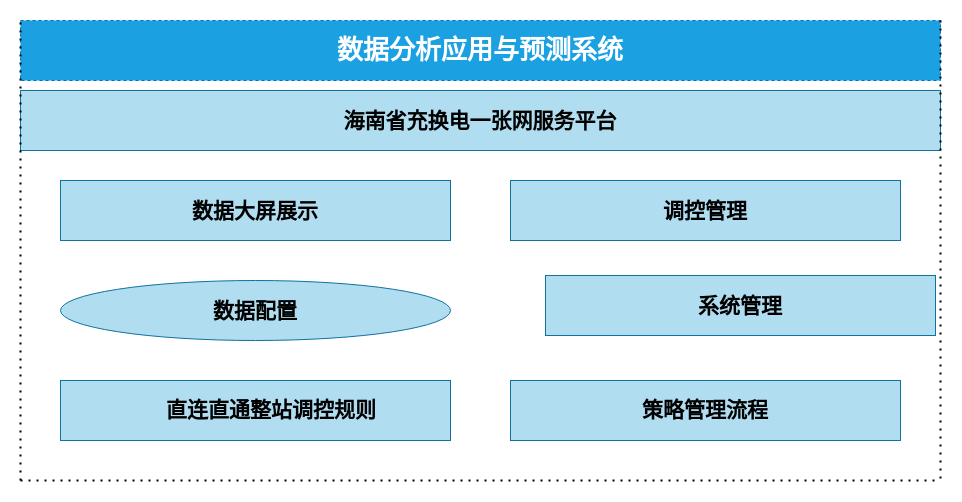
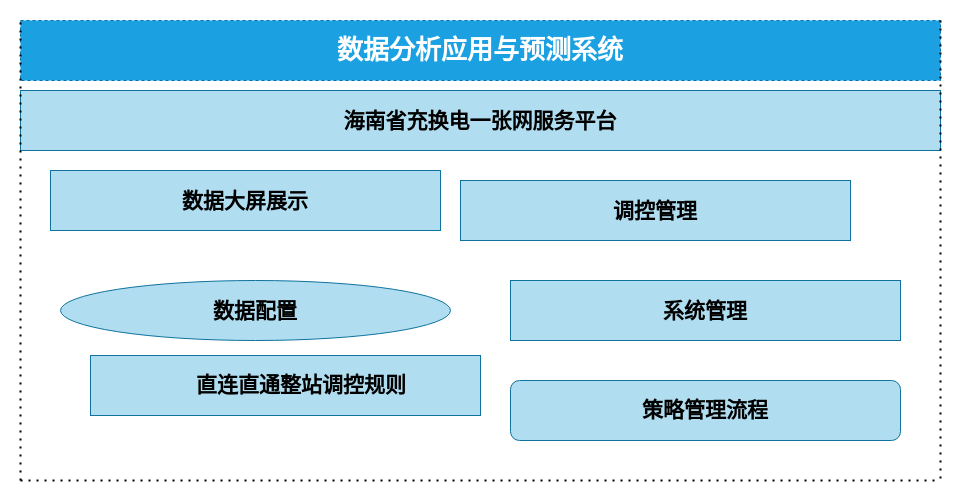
(256, 211) -> (246, 201)
(706, 211) -> (656, 211)
(741, 306) -> (706, 311)
(256, 411) -> (286, 386)
(706, 411) -> (706, 411)
